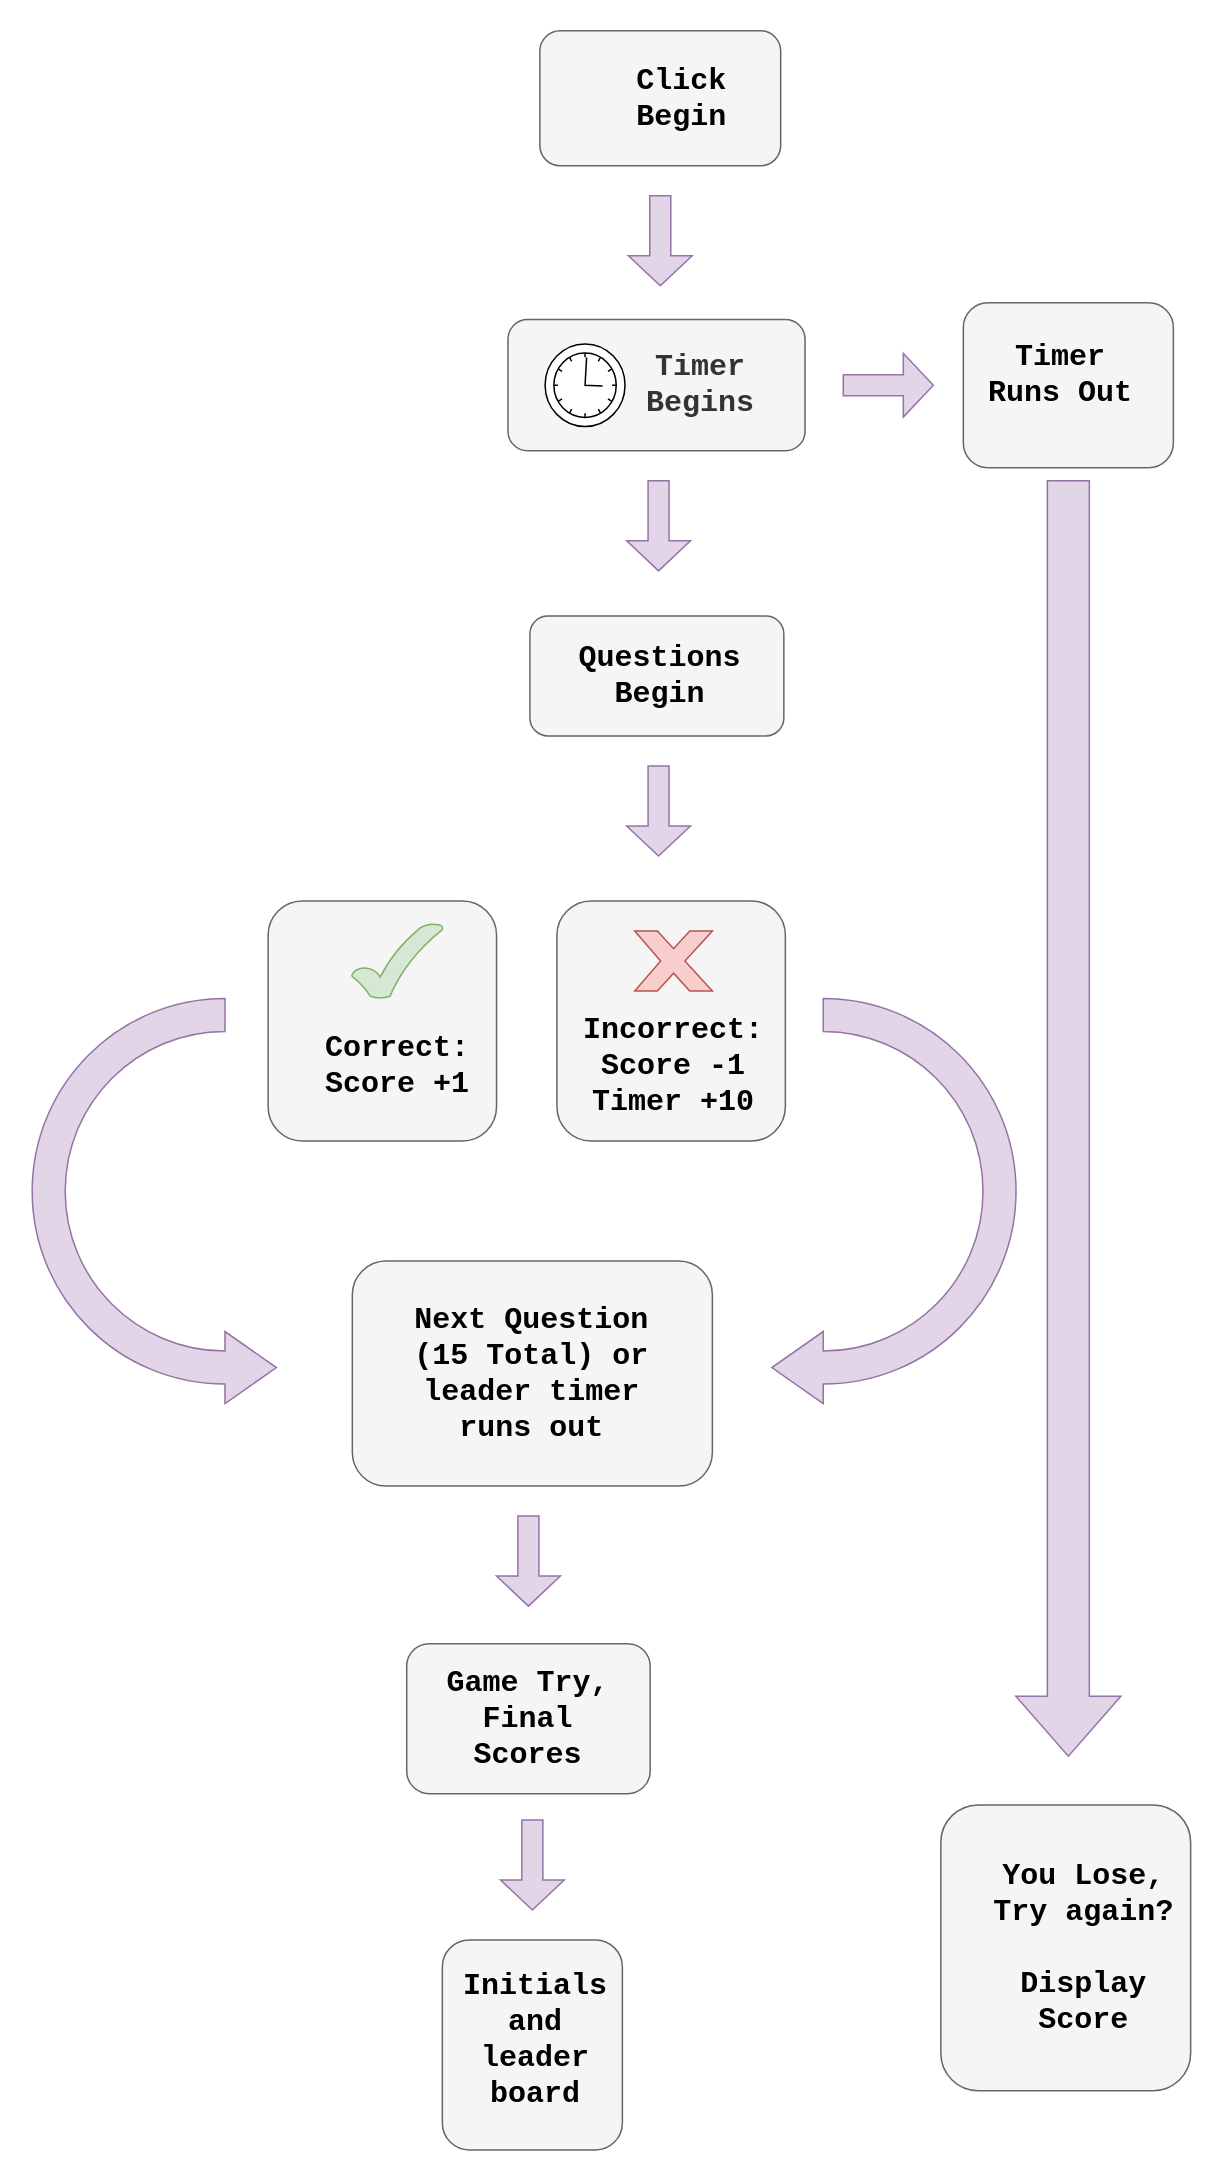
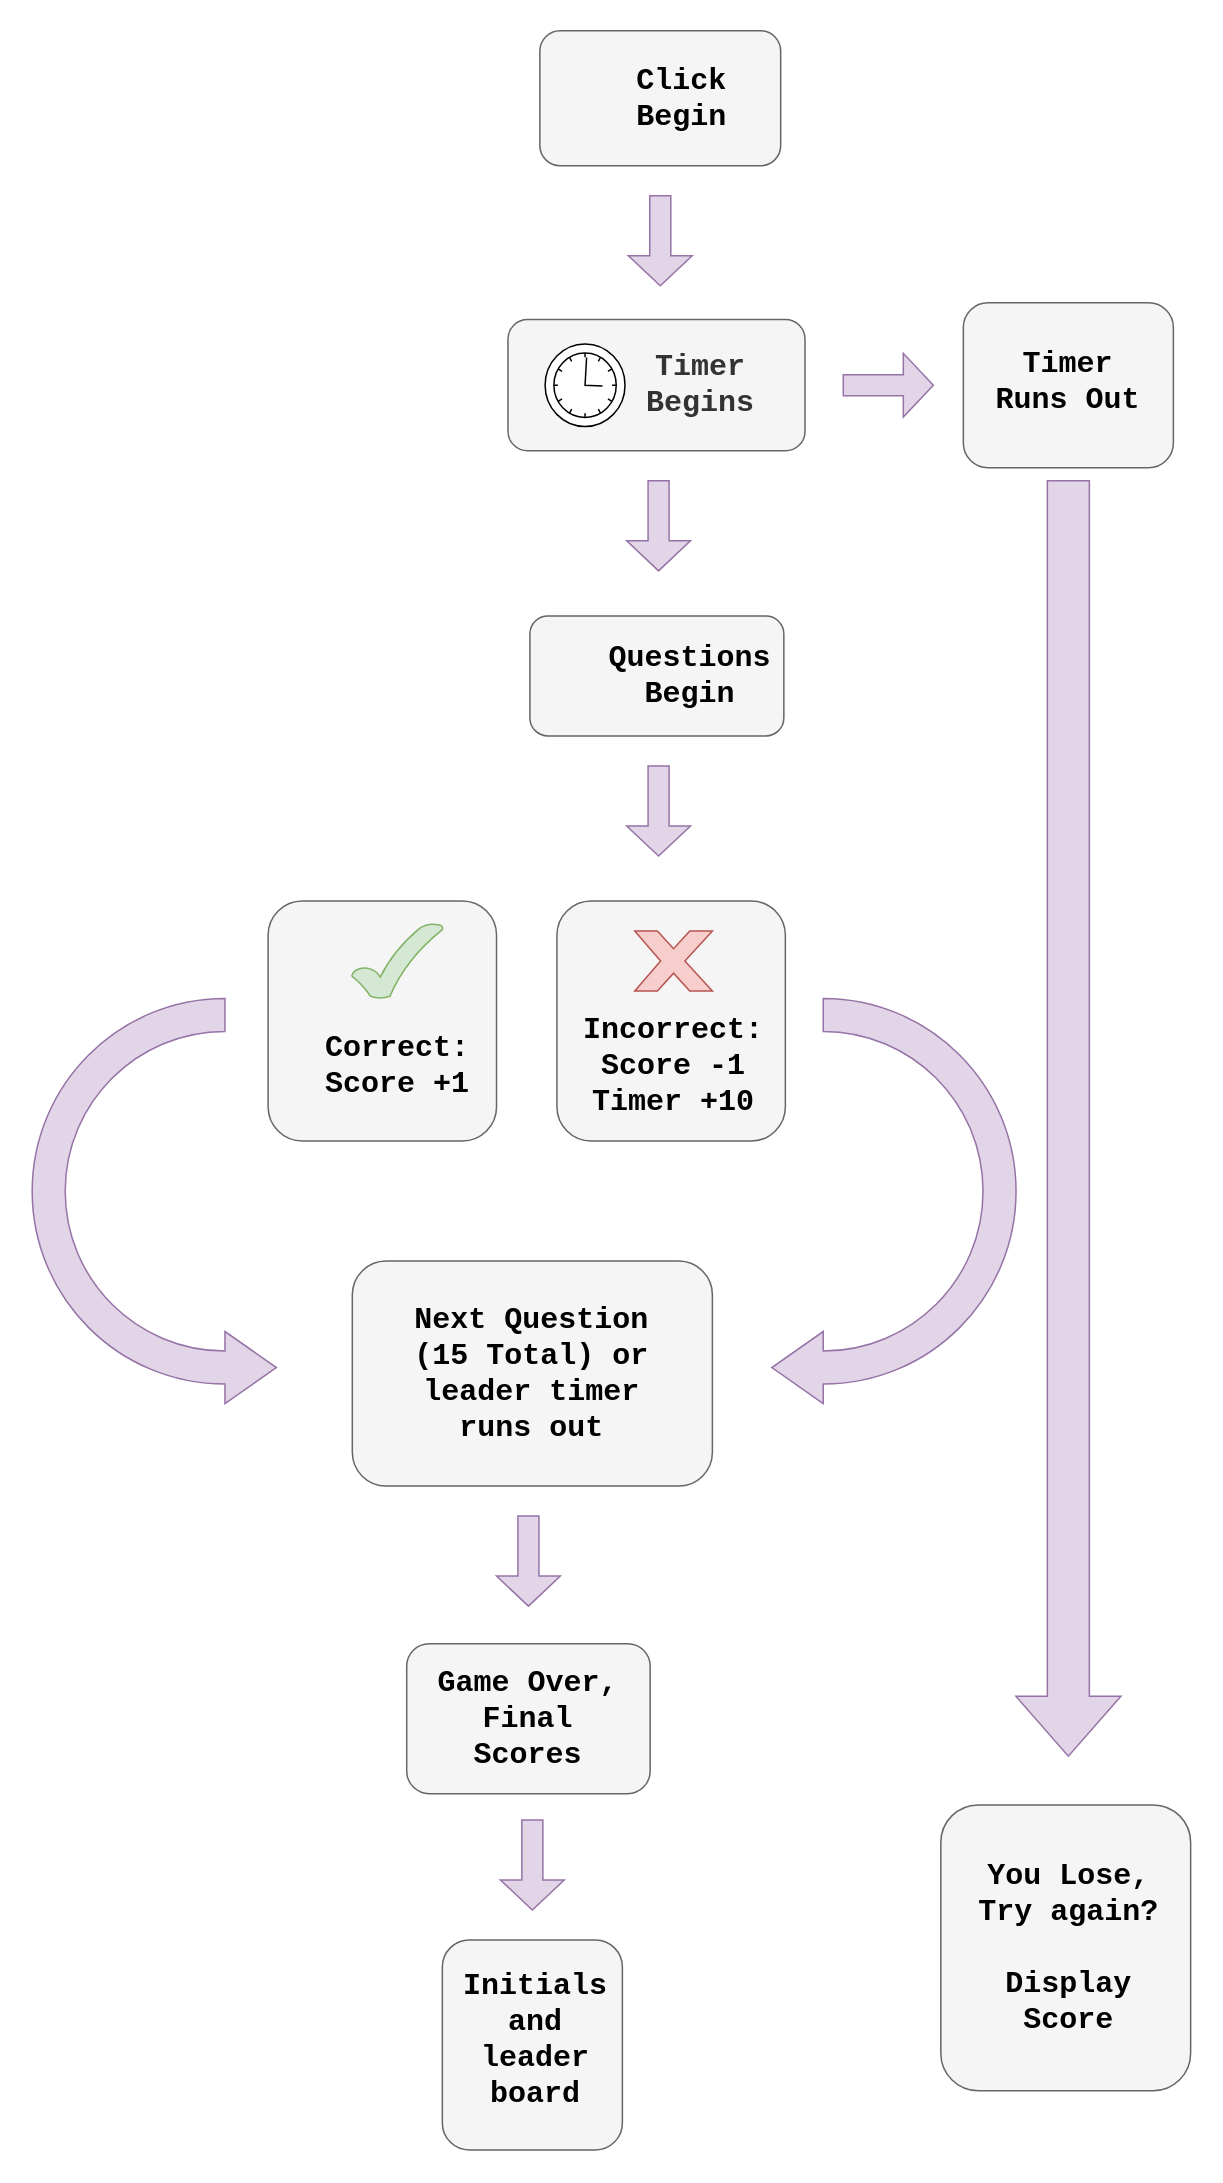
(1061, 374) -> (1068, 381)
(660, 676) -> (690, 676)
(528, 1718) -> (528, 1718)
(1083, 1966) -> (1068, 1966)
